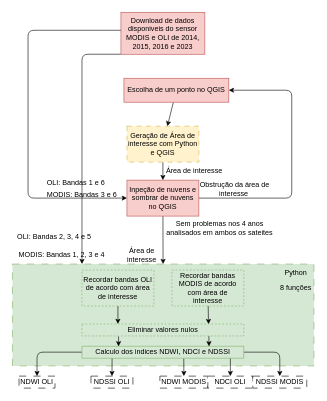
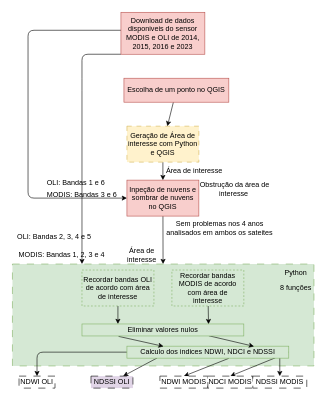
(290, 92) -> none
(163, 330) -> (163, 330)
(163, 353) -> (208, 353)
(112, 383) -> (112, 383)
(230, 383) -> (230, 383)
